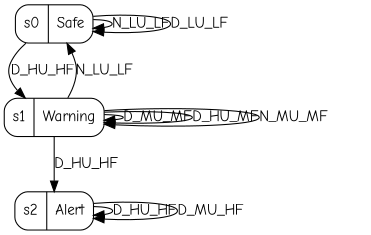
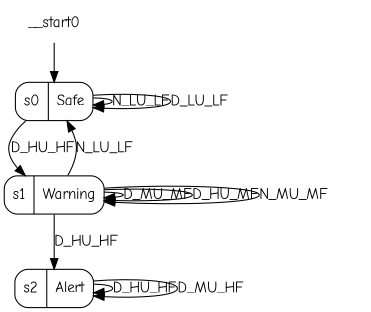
none -> (54, 23)
